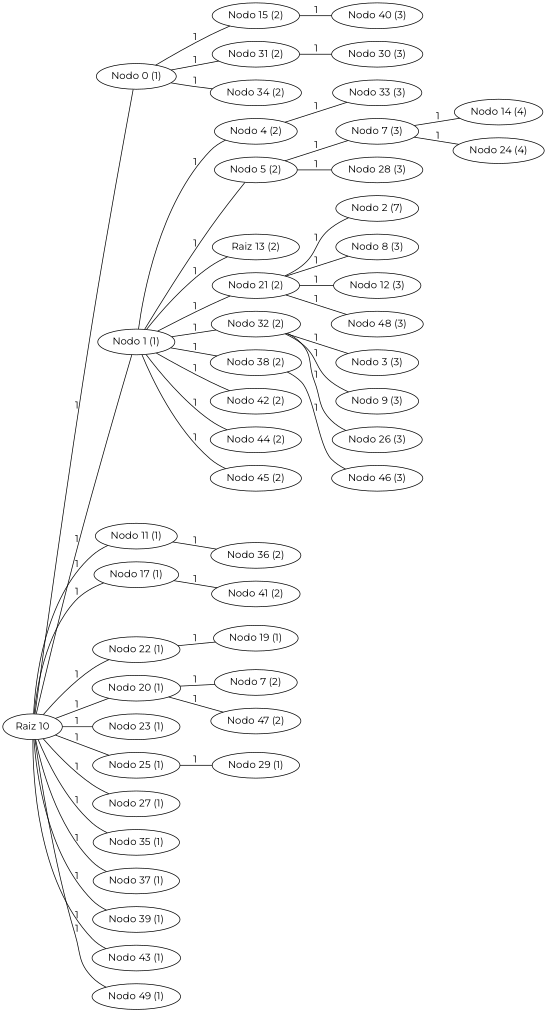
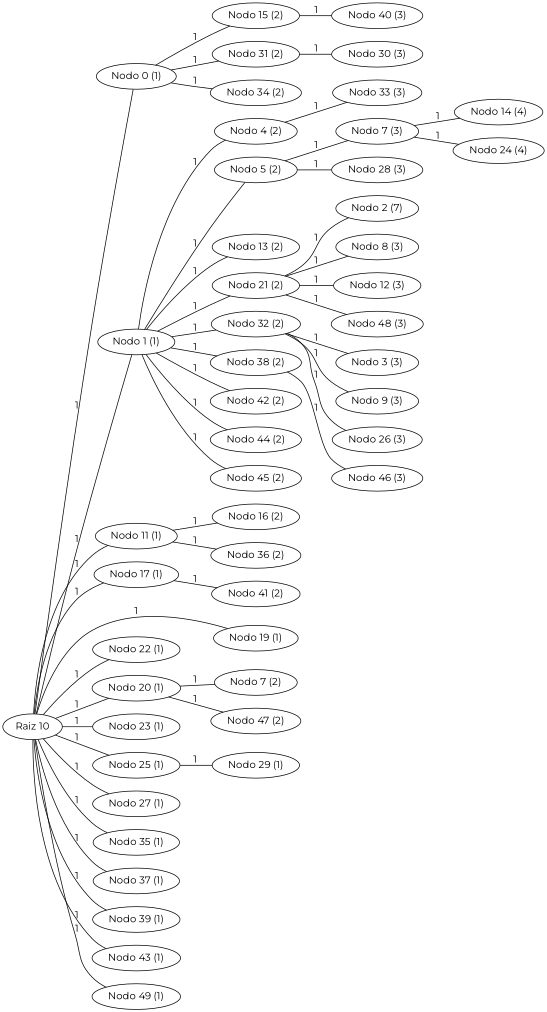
(256, 247) -> (256, 247)
none -> (256, 517)
(197, 644) -> (109, 623)
